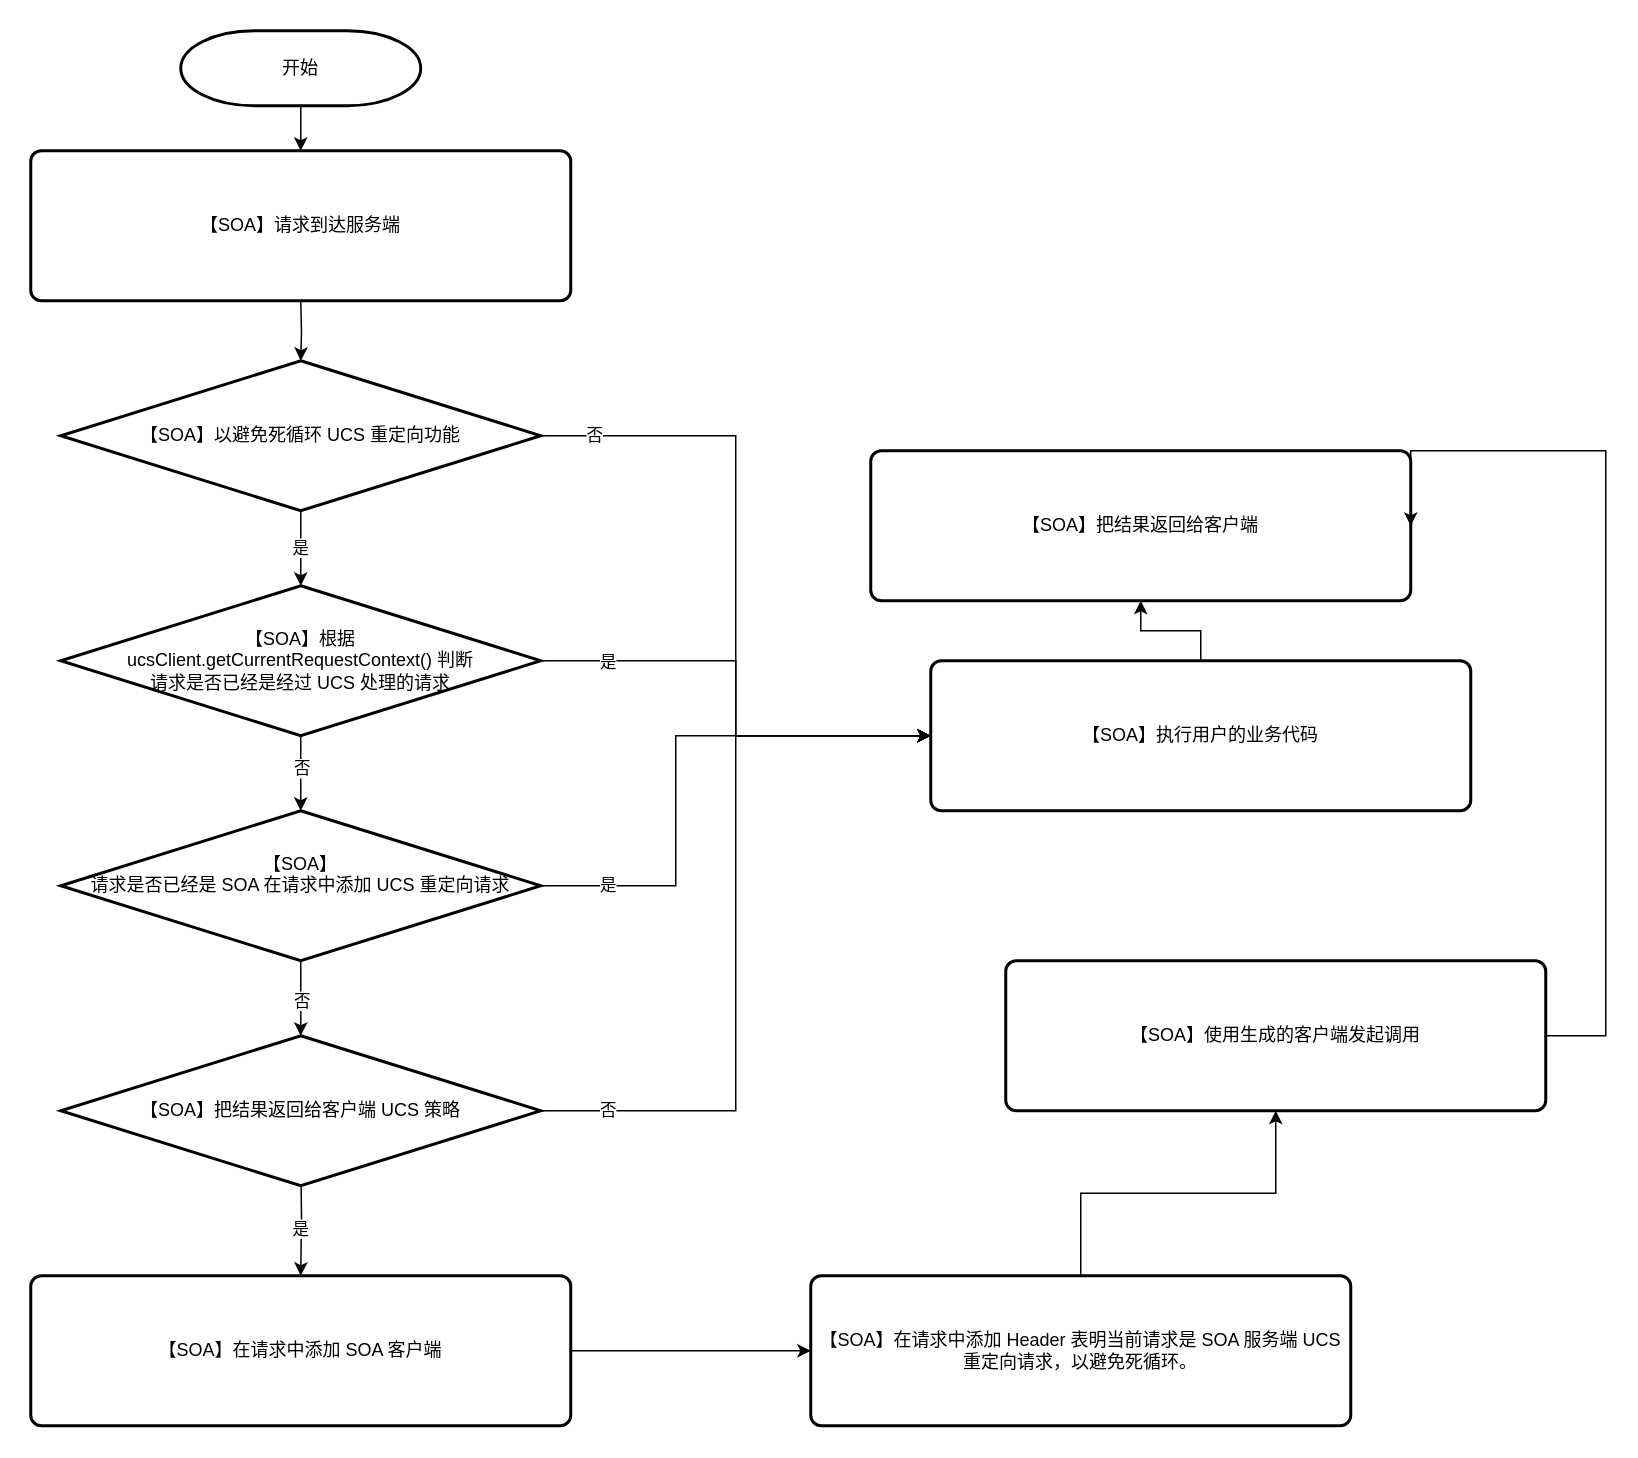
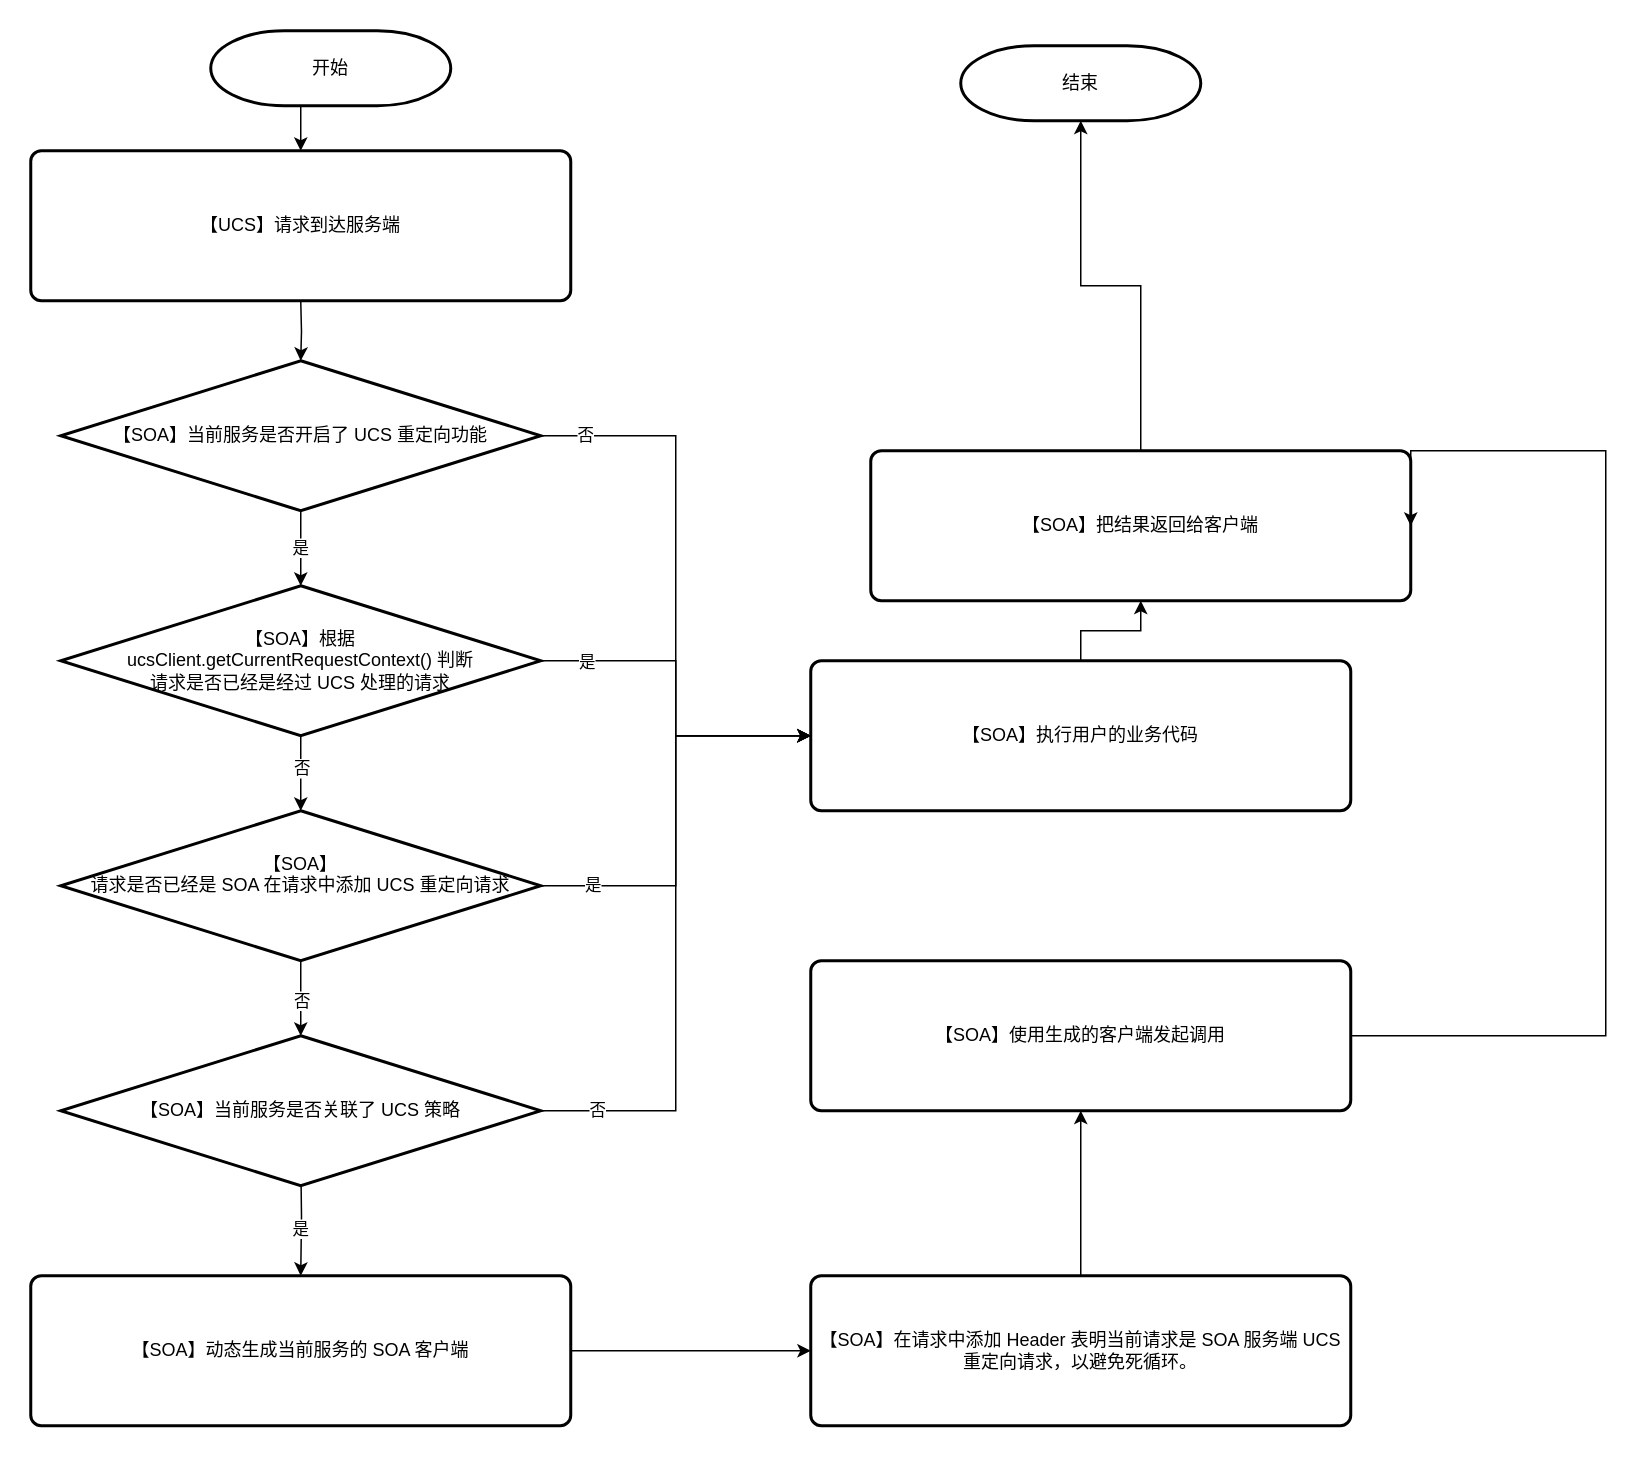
(301, 68) -> (331, 68)
none -> (1081, 83)
(301, 226) -> (301, 226)
none -> (1116, 286)
(301, 436) -> (301, 436)
(1201, 736) -> (1081, 736)
(1276, 1036) -> (1081, 1036)
(301, 1111) -> (301, 1111)
(301, 1351) -> (301, 1351)
